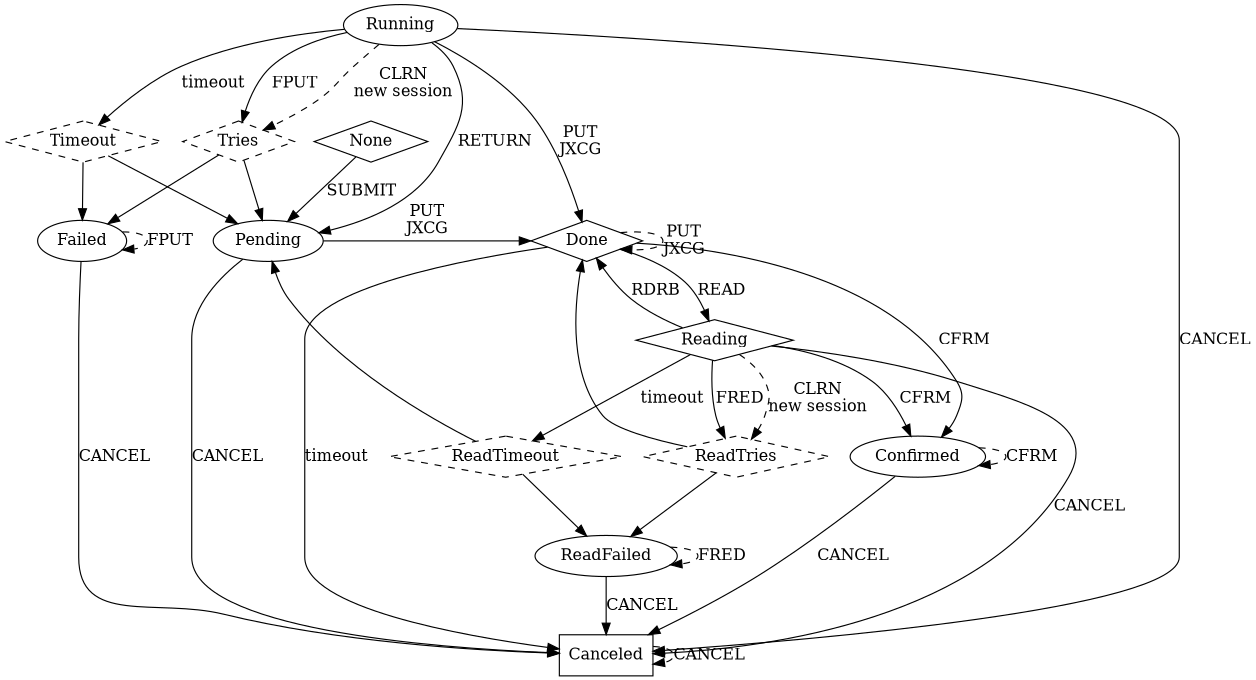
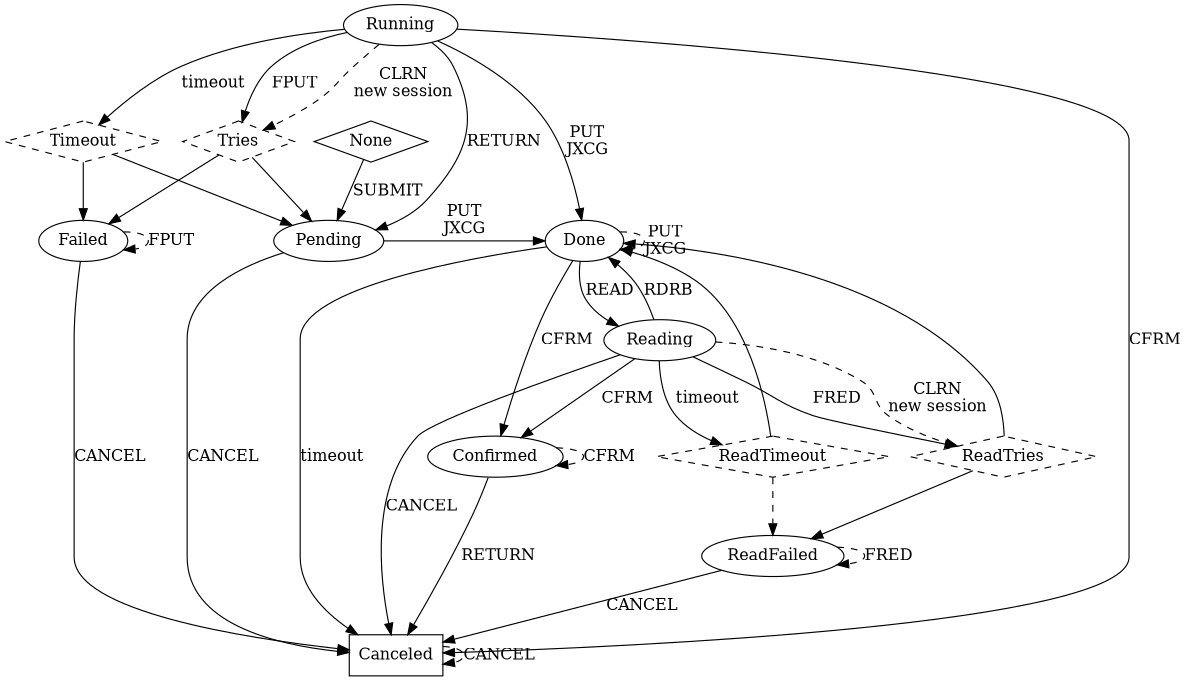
(587, 241) -> (584, 241)
(715, 340) -> (660, 340)
(1215, 340) -> (1155, 340)
(363, 371) -> (732, 320)
(551, 501) -> (773, 501)
(853, 556) -> (498, 556)
